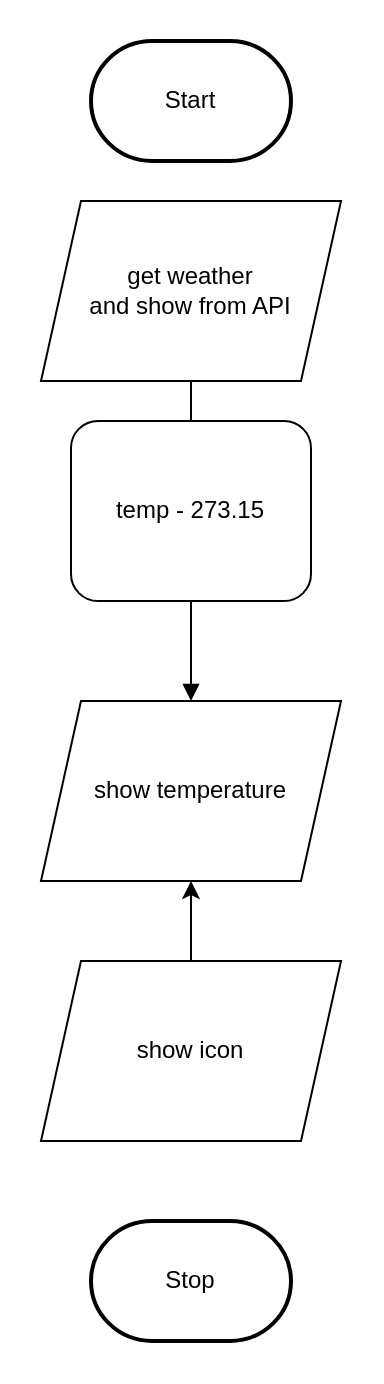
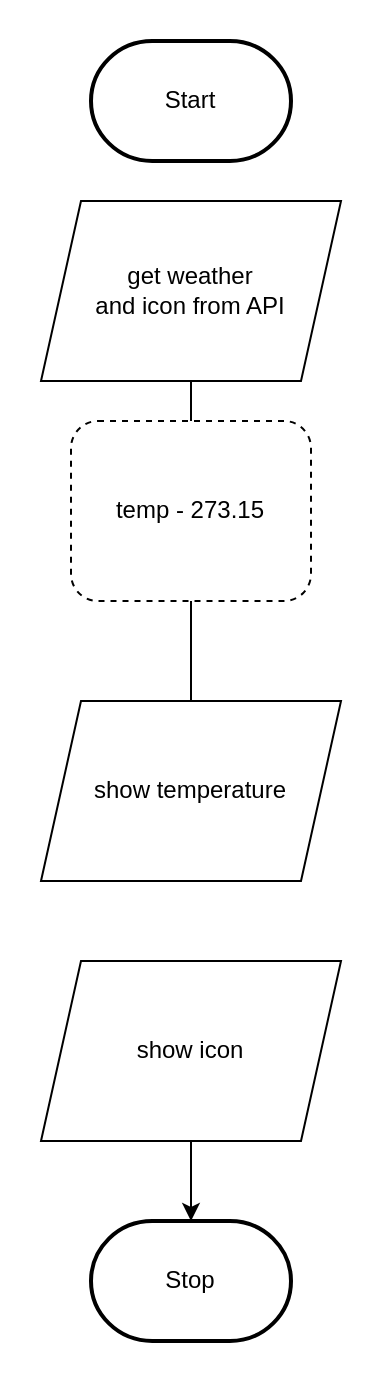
(191, 291) -> (191, 291)
(191, 511) -> (191, 511)
(191, 683) -> (191, 690)
(191, 928) -> (191, 1174)
